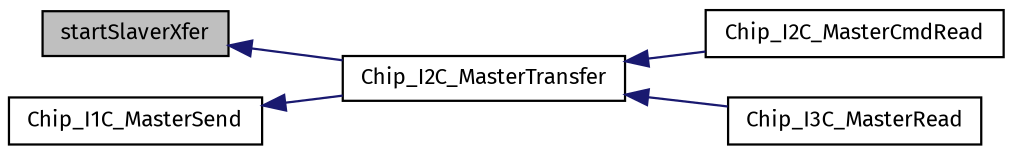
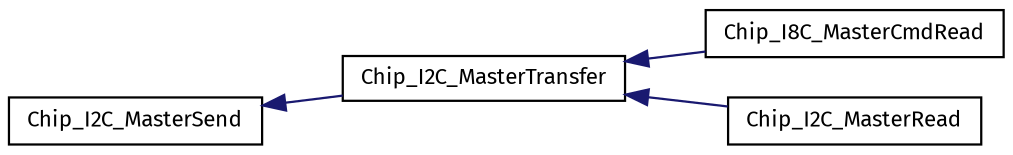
(136, 34) -> none
(855, 34) -> (855, 34)
(136, 121) -> (136, 121)
(855, 121) -> (855, 121)
